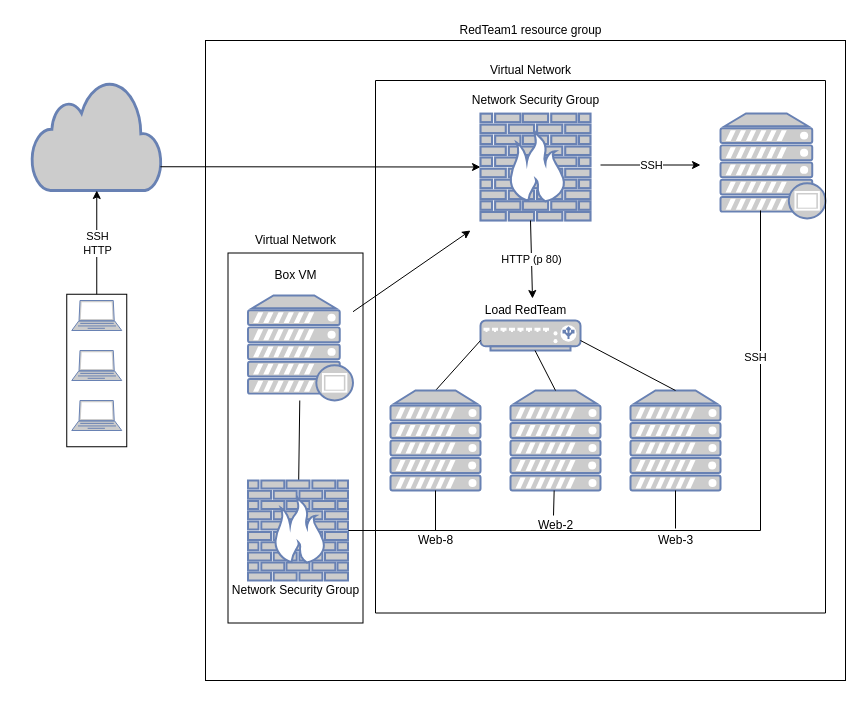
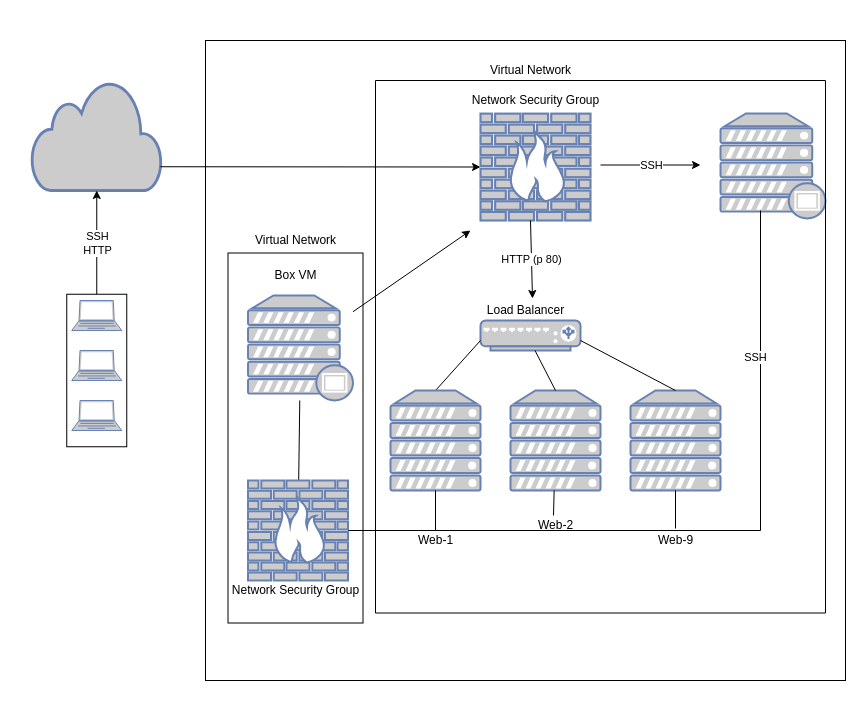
(531, 31) -> none
(526, 311) -> (526, 311)
(436, 541) -> (436, 541)
(676, 541) -> (676, 541)
